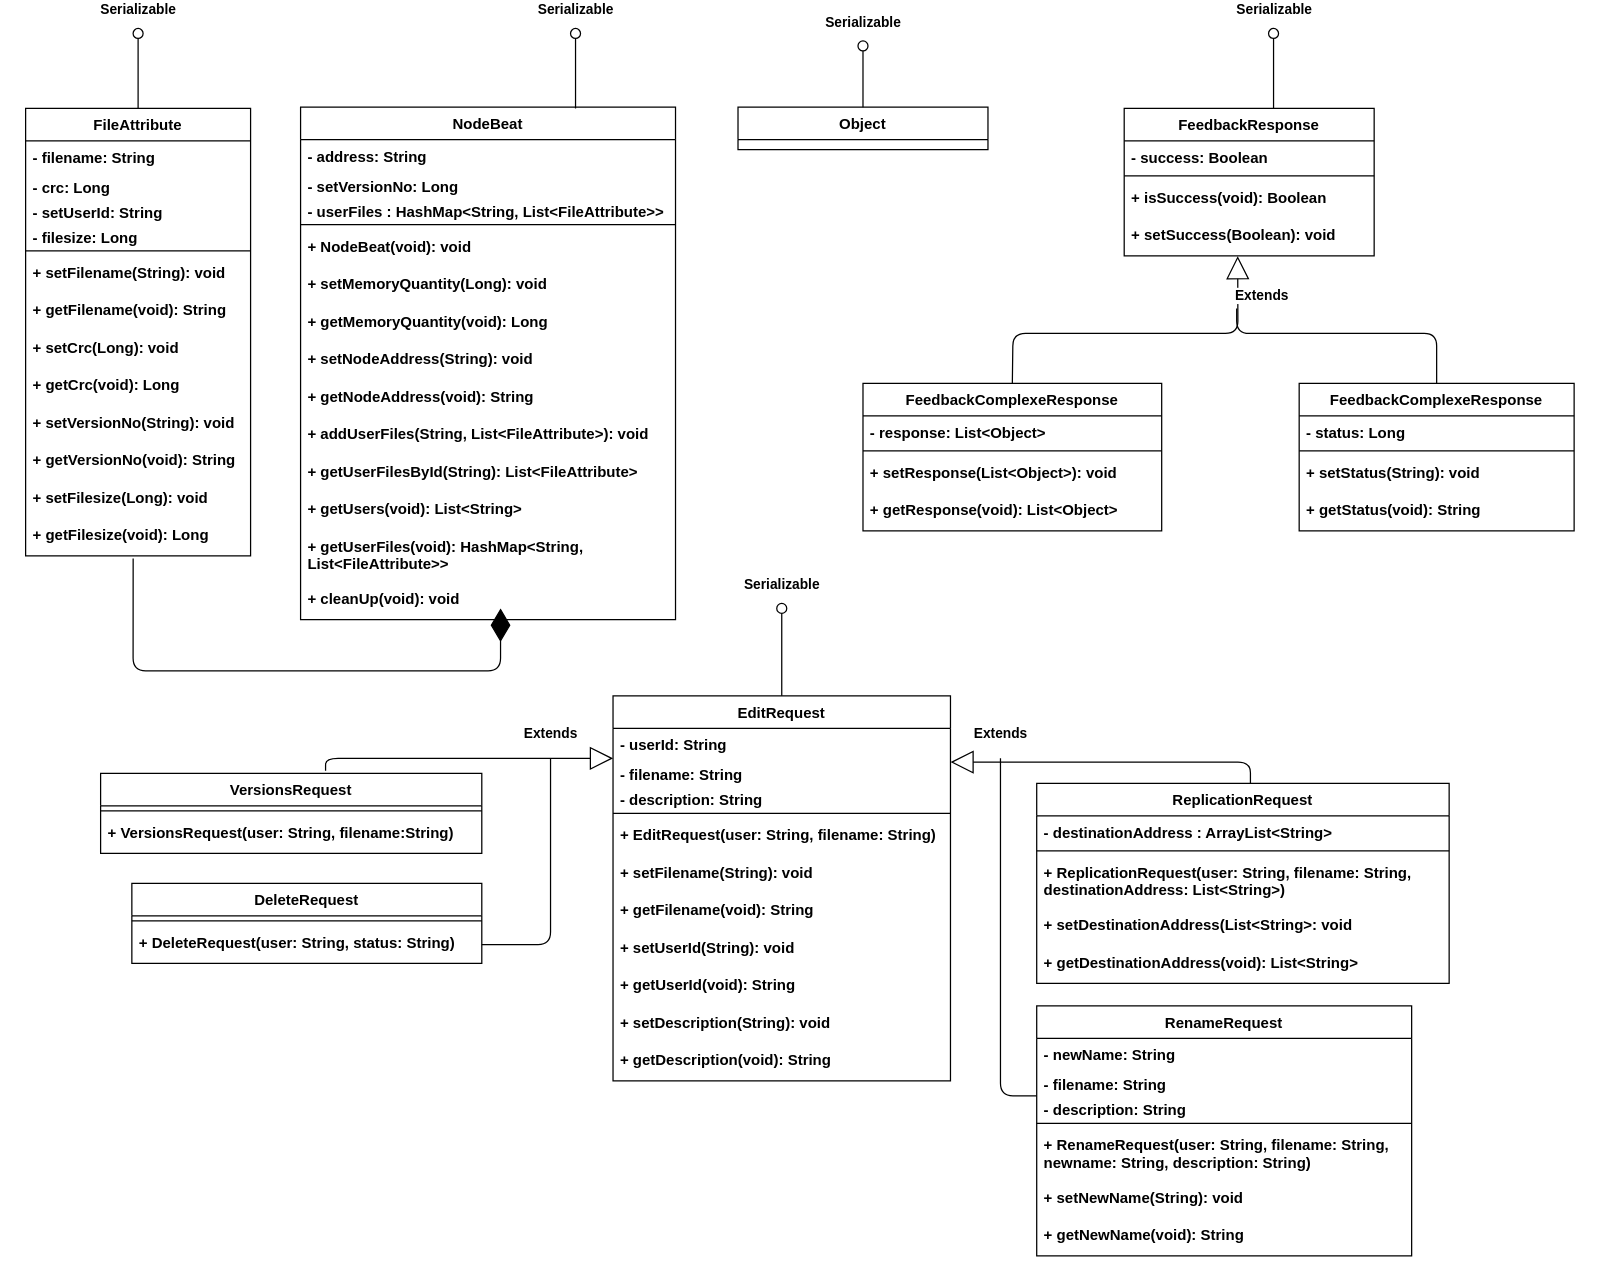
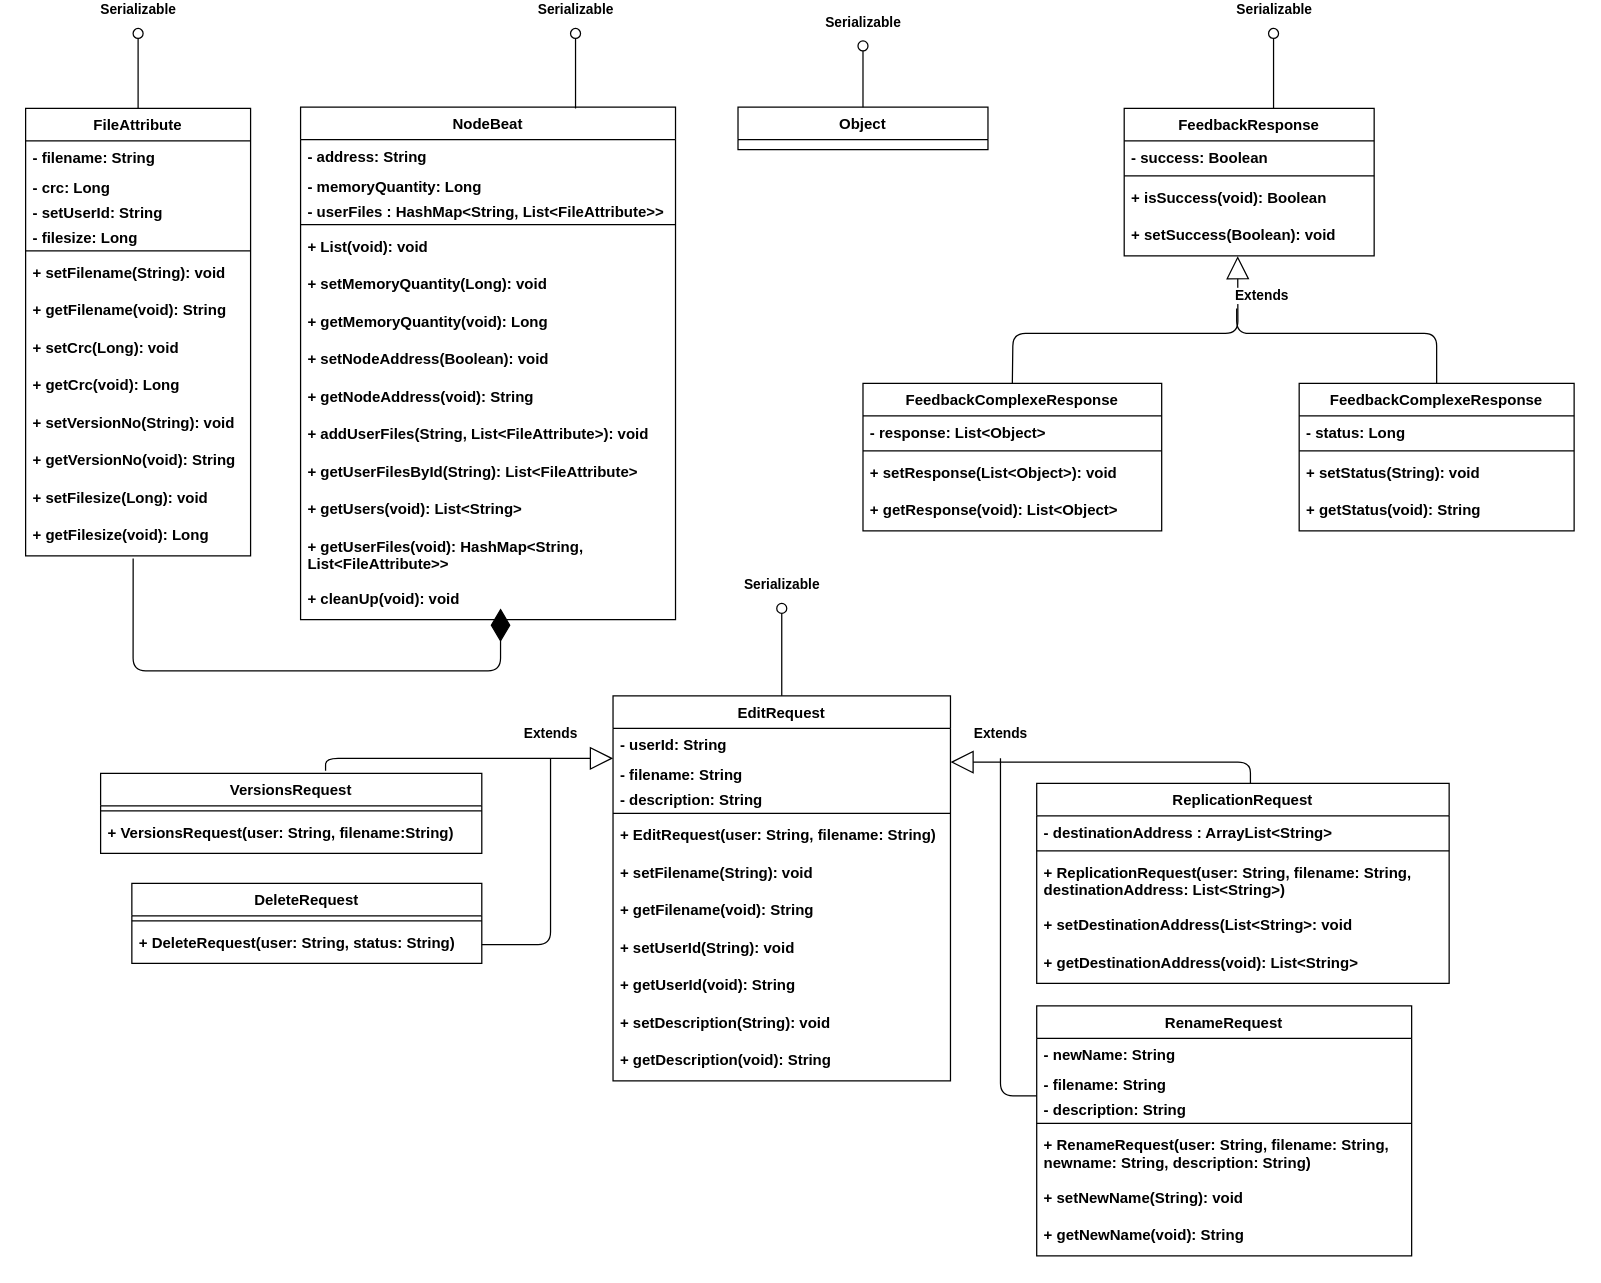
(384, 186) -> (392, 186)
(390, 246) -> (371, 246)
(424, 359) -> (428, 359)
